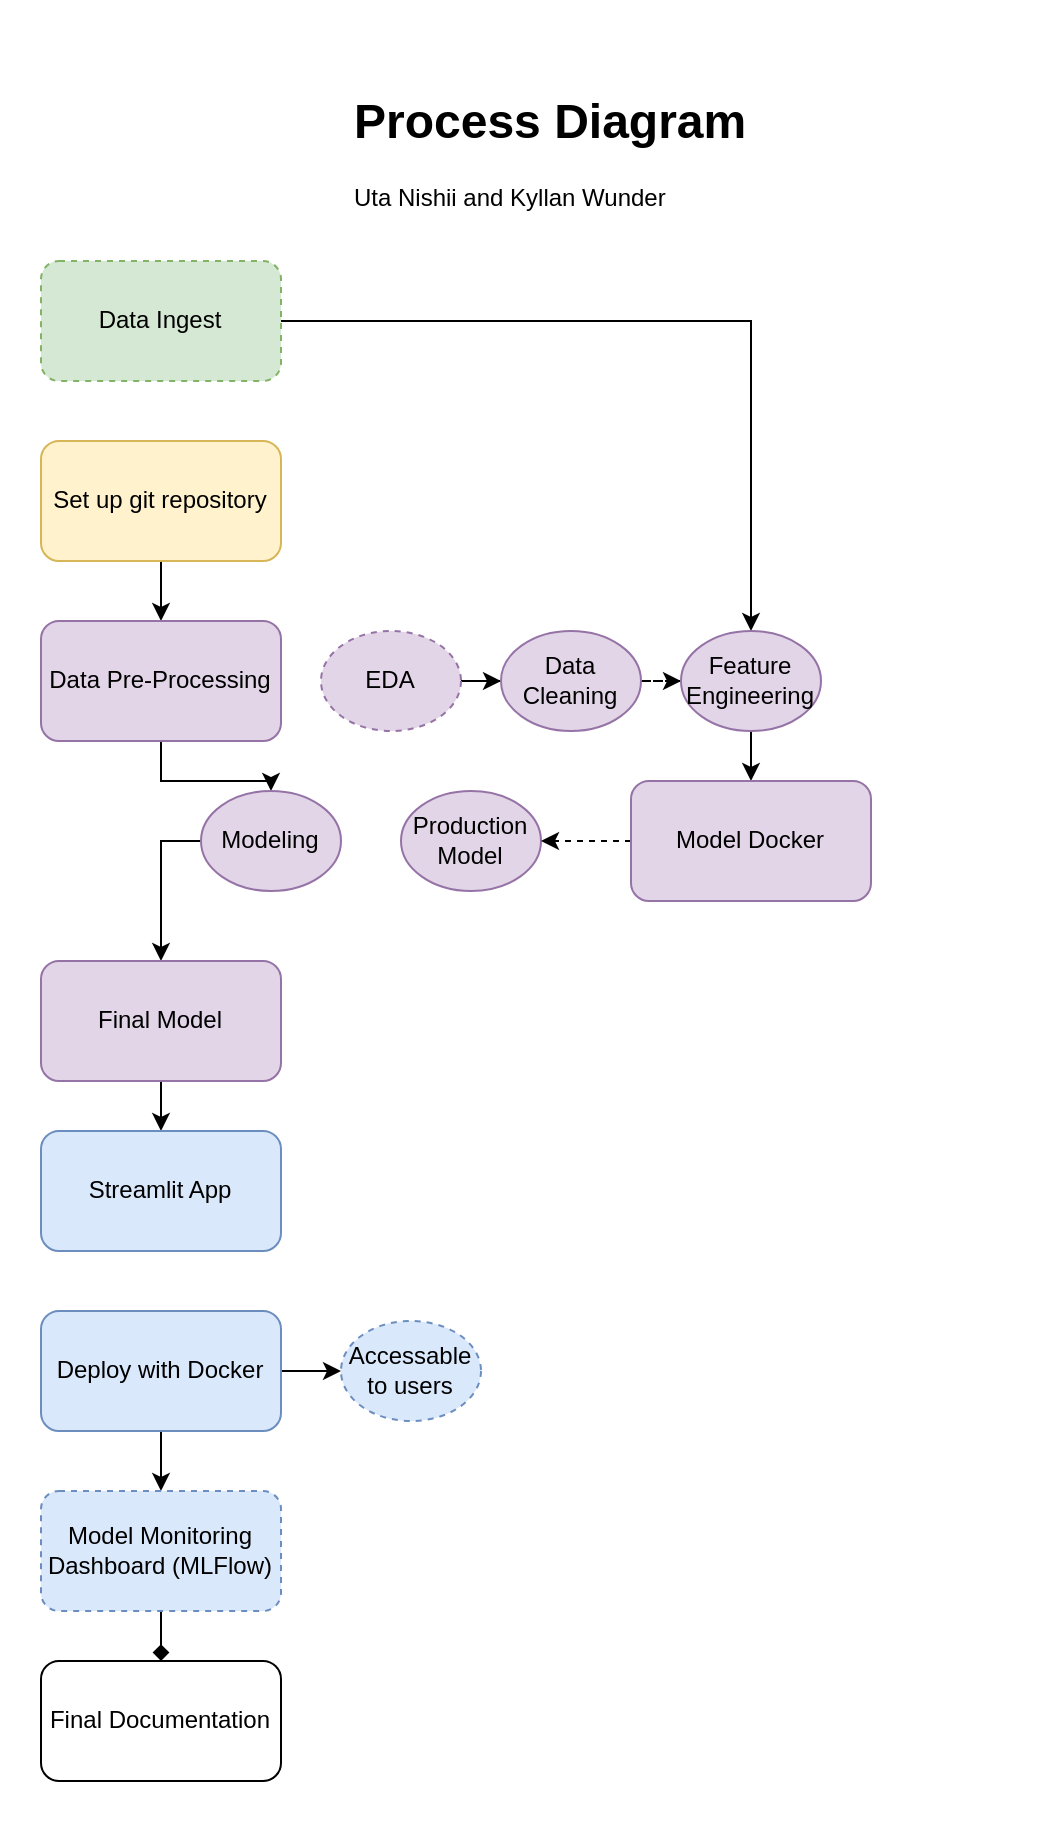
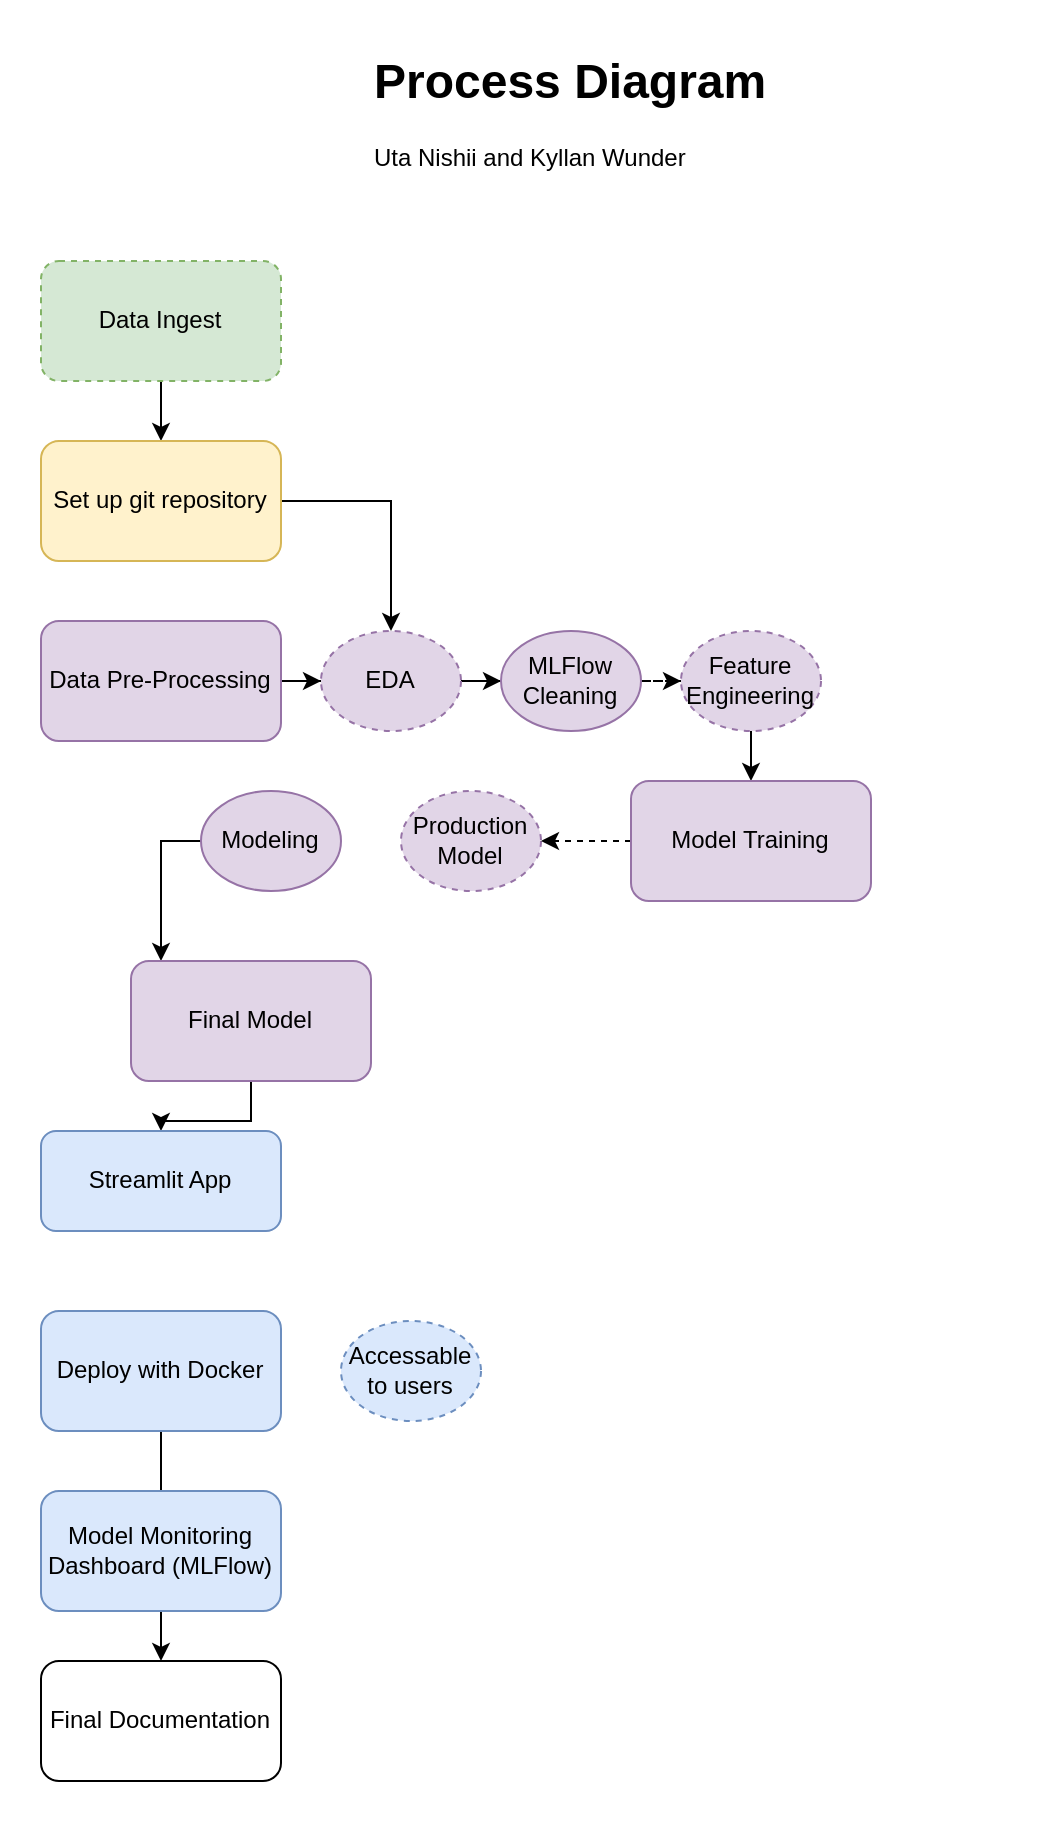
(676, 201) -> (696, 161)
(664, 321) -> (161, 418)
(161, 598) -> (391, 504)
(571, 681) -> (571, 681)
(751, 681) -> (751, 681)
(197, 781) -> (308, 681)
(471, 841) -> (471, 841)
(751, 841) -> (751, 841)
(161, 1021) -> (251, 1021)
(161, 1191) -> (161, 1181)
(318, 1371) -> none
(161, 1476) -> (161, 1482)
(161, 1551) -> (161, 1551)
(161, 1645) -> (161, 1646)
